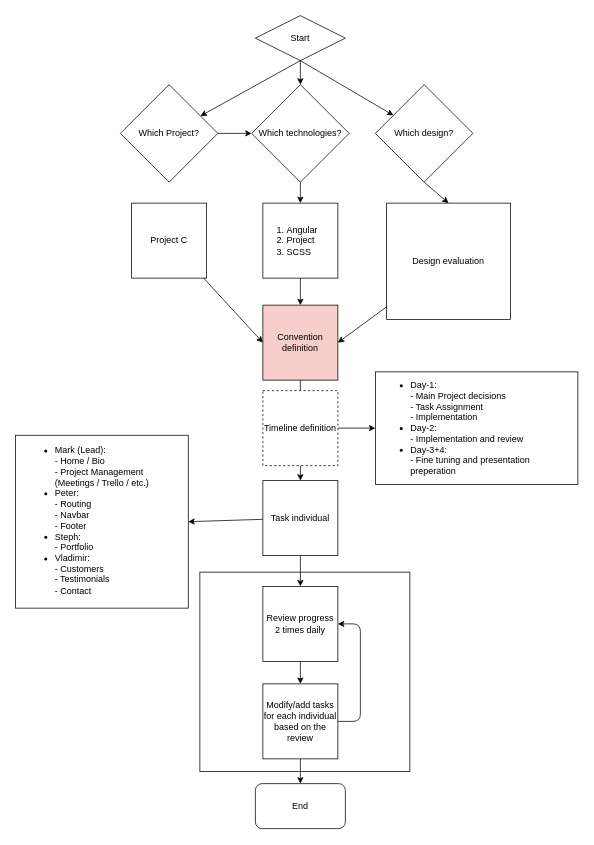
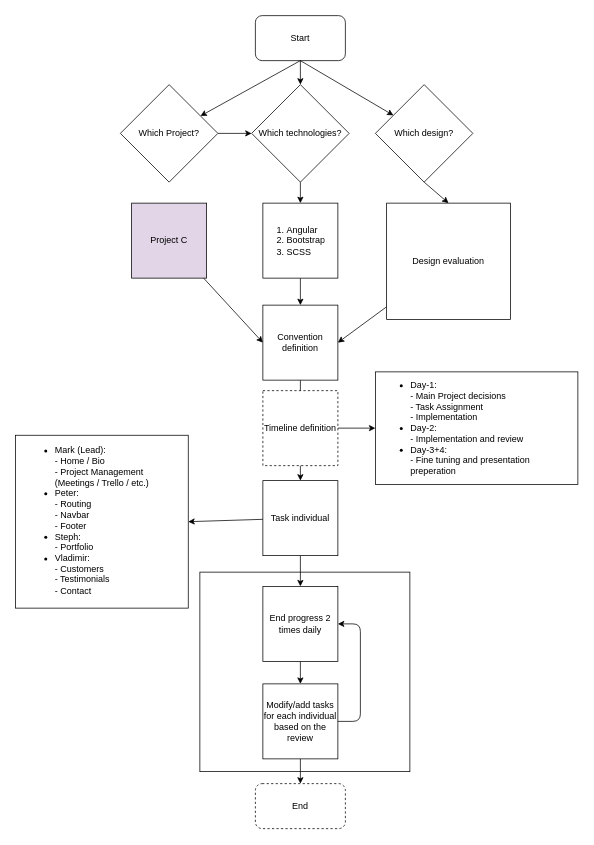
(300, 38) -> (300, 38)
(169, 240) -> (169, 240)
(275, 240) -> (280, 240)
(300, 342) -> (300, 342)
(300, 624) -> (300, 624)
(300, 806) -> (300, 806)
